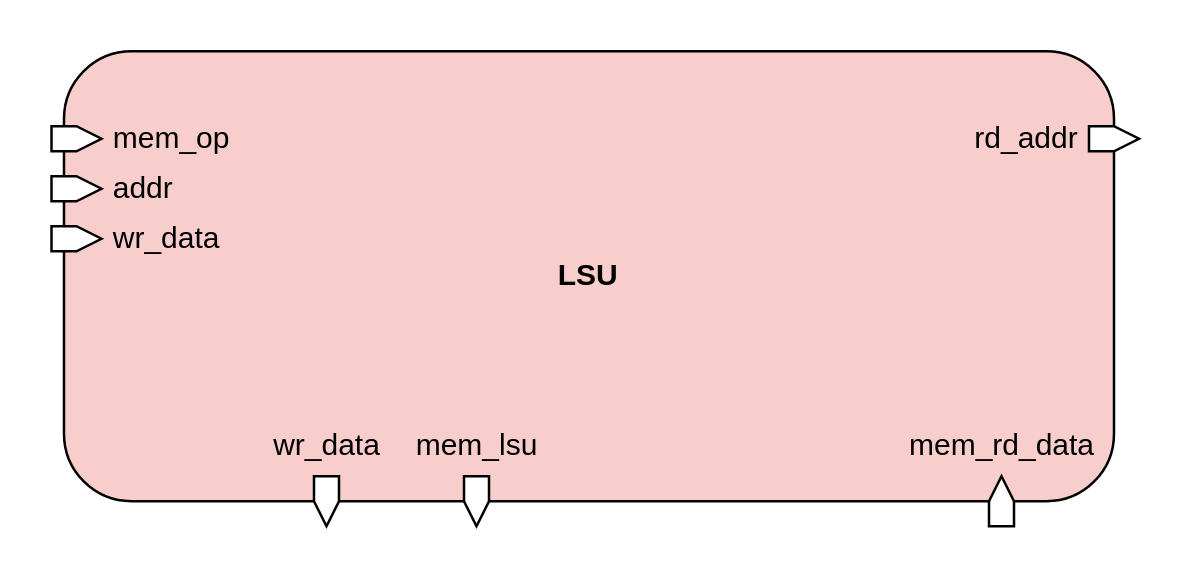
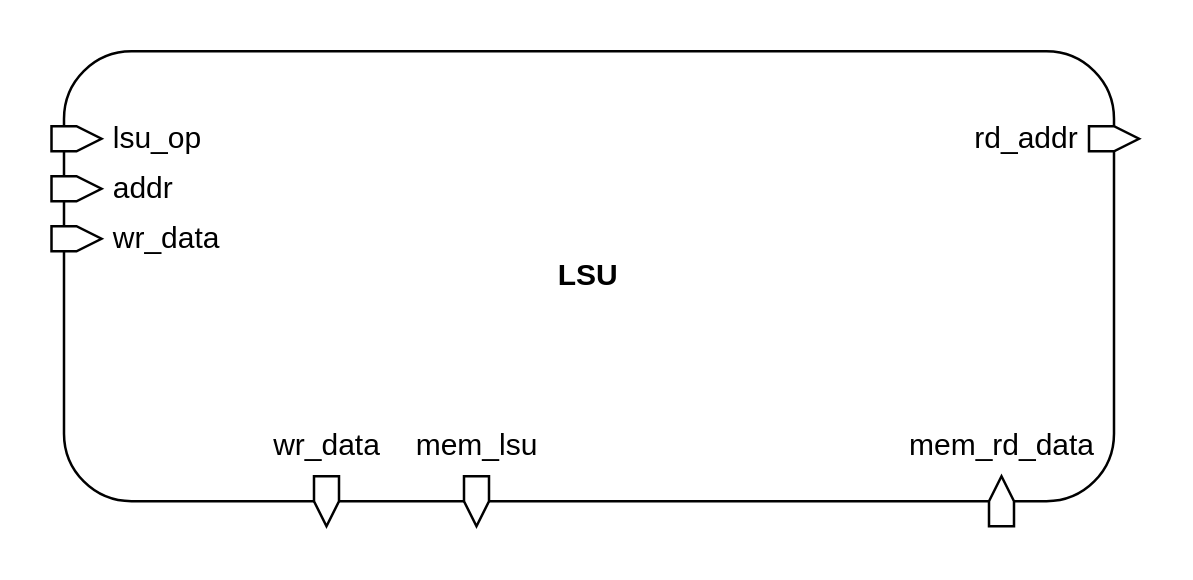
(164, 139) -> (160, 139)
(589, 276) -> (589, 276)
